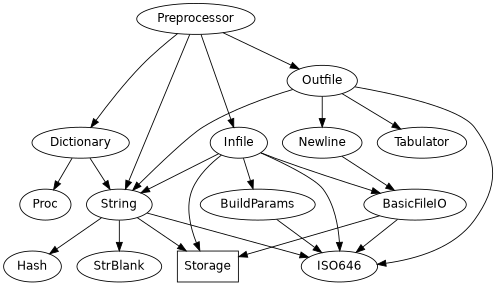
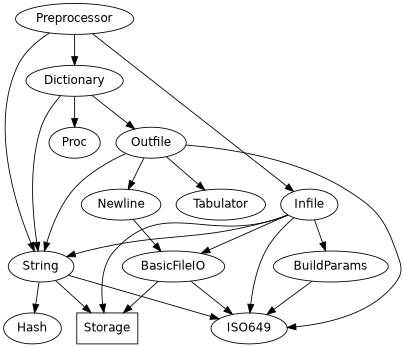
(257, 49) -> (110, 109)
(119, 267) -> none
(339, 267) -> (249, 328)
